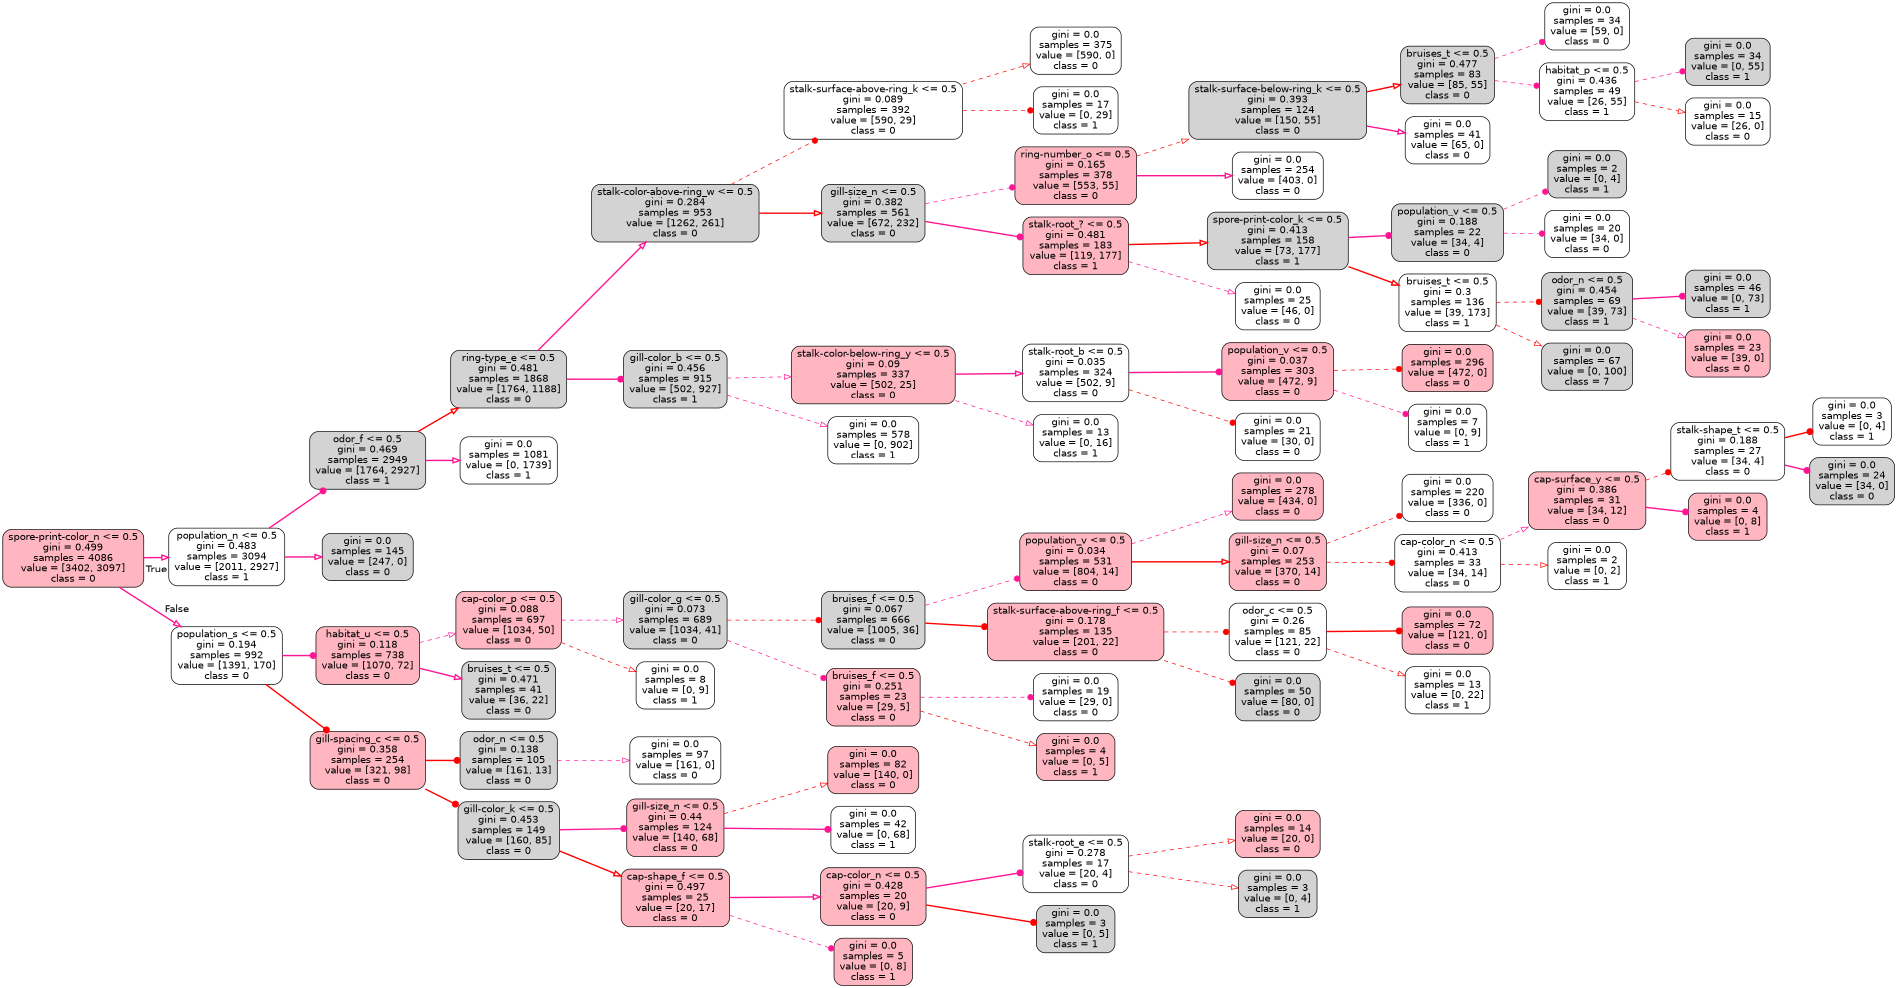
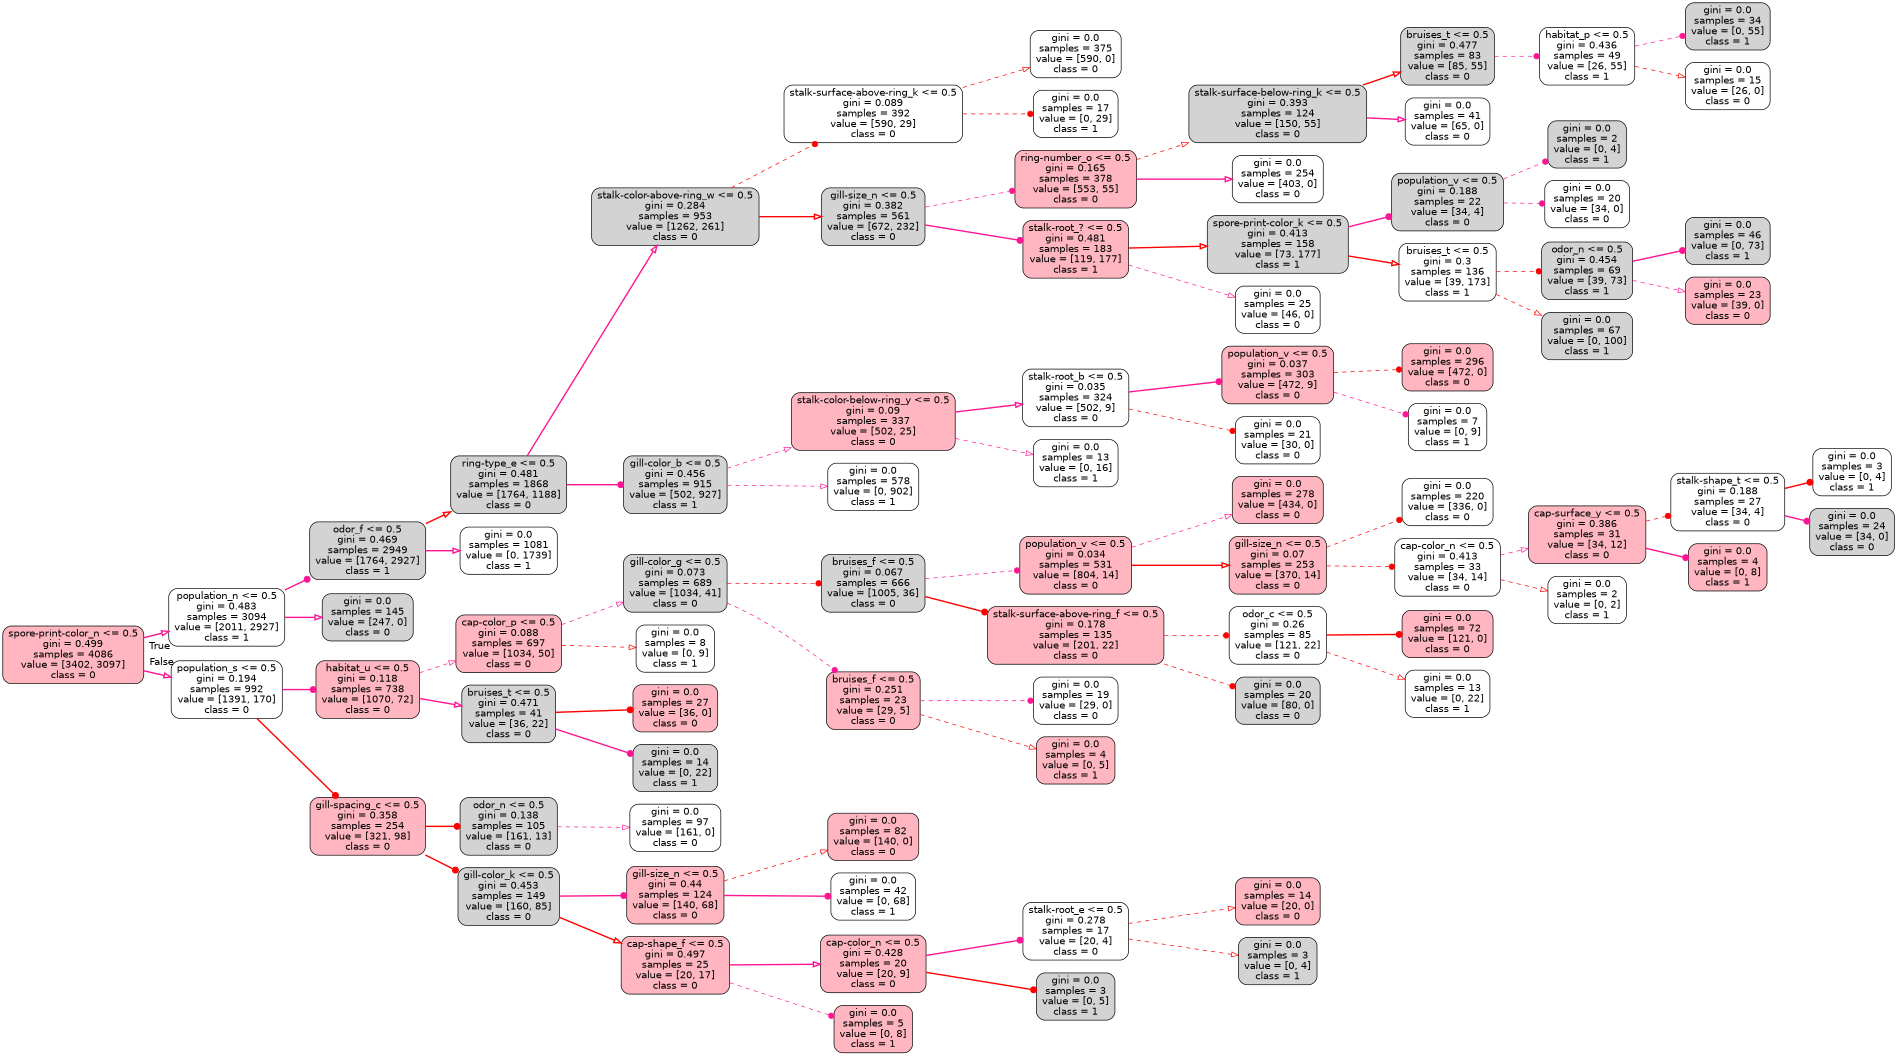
(1587, 26) -> none
(1587, 367) -> (1587, 336)
(1278, 697) -> (1278, 701)
none -> (675, 708)
none -> (675, 768)
